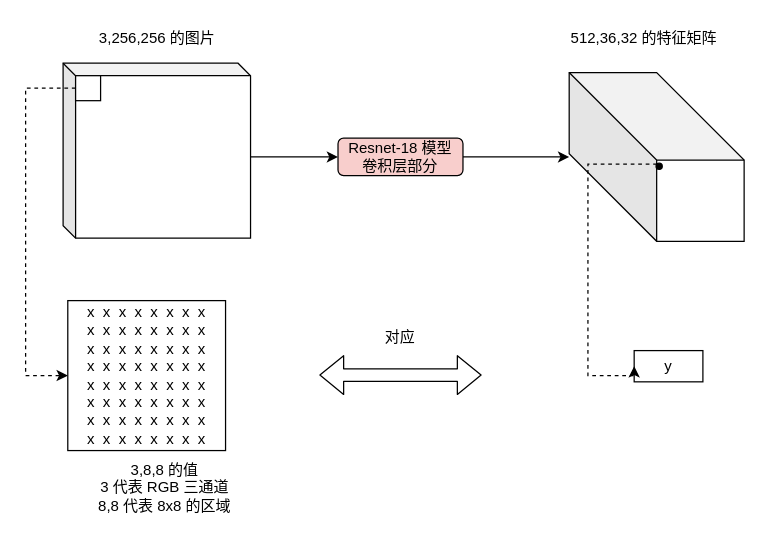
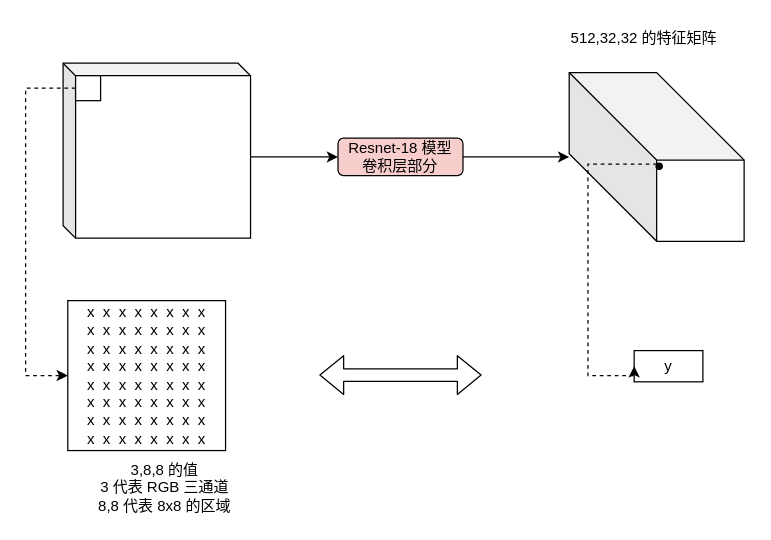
(157, 38) -> none
(644, 38) -> (644, 38)
(401, 338) -> none
